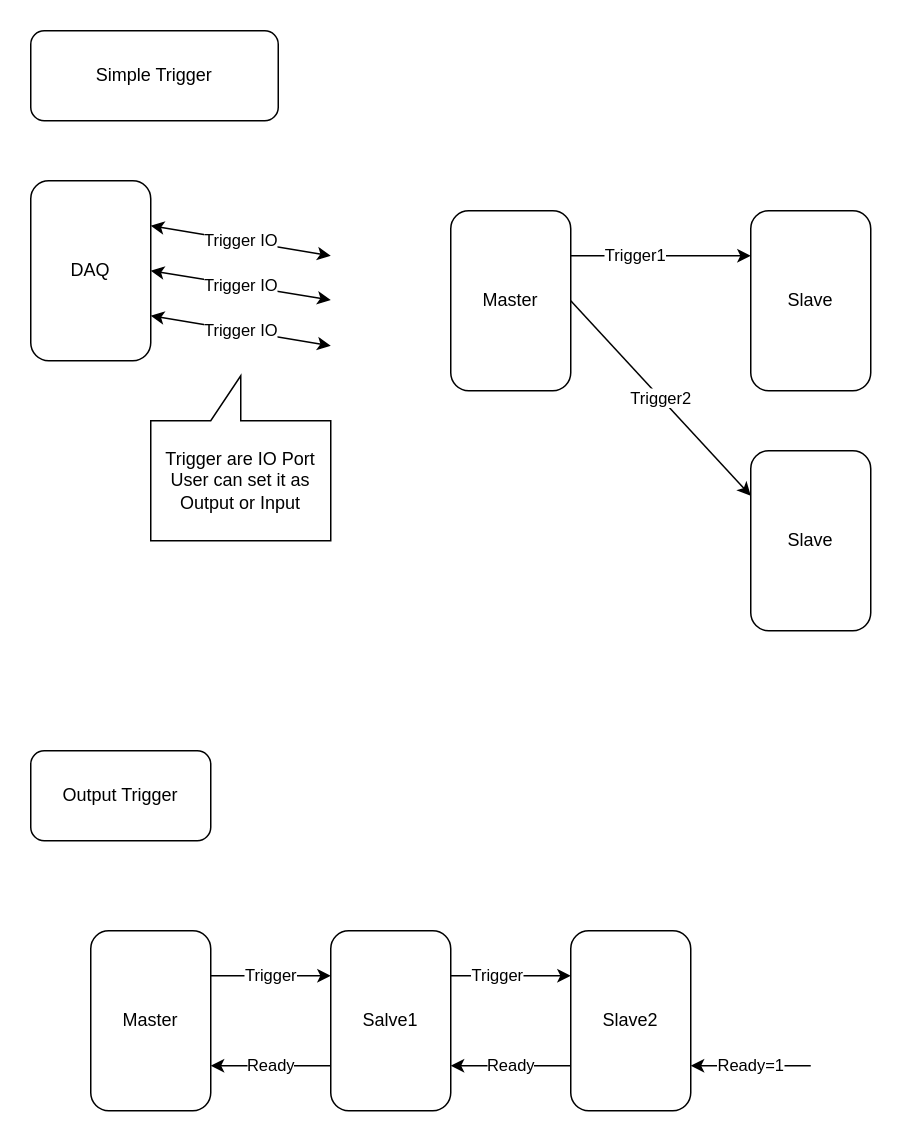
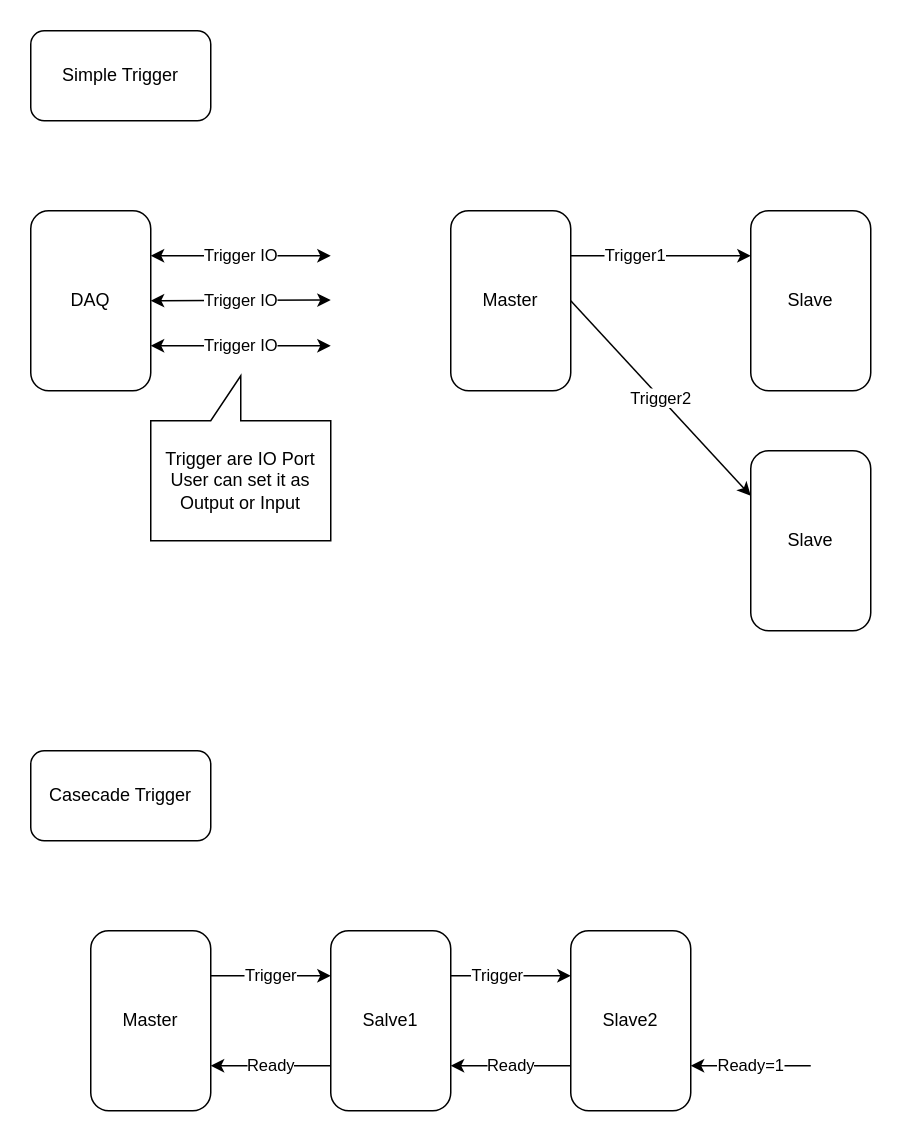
(155, 76) -> (121, 76)
(91, 271) -> (91, 301)
(121, 796) -> (121, 796)
